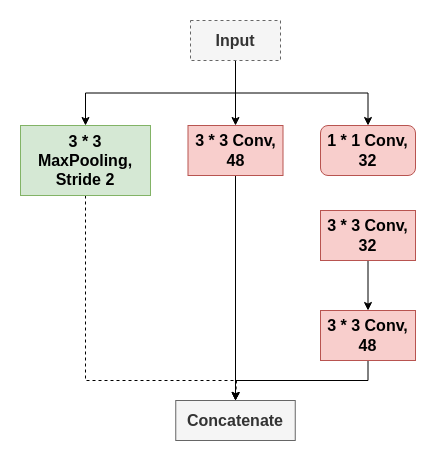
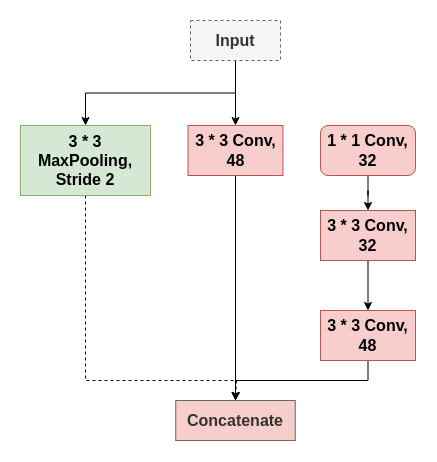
(315, 93) -> none
none -> (368, 195)
(236, 421) -> (236, 421)
